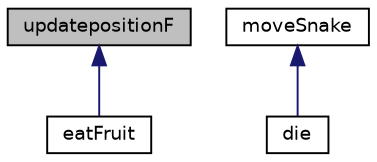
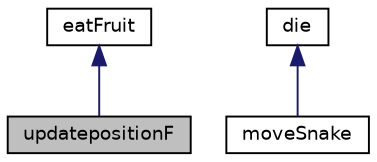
(99, 91) -> (99, 91)
(298, 91) -> (298, 91)
